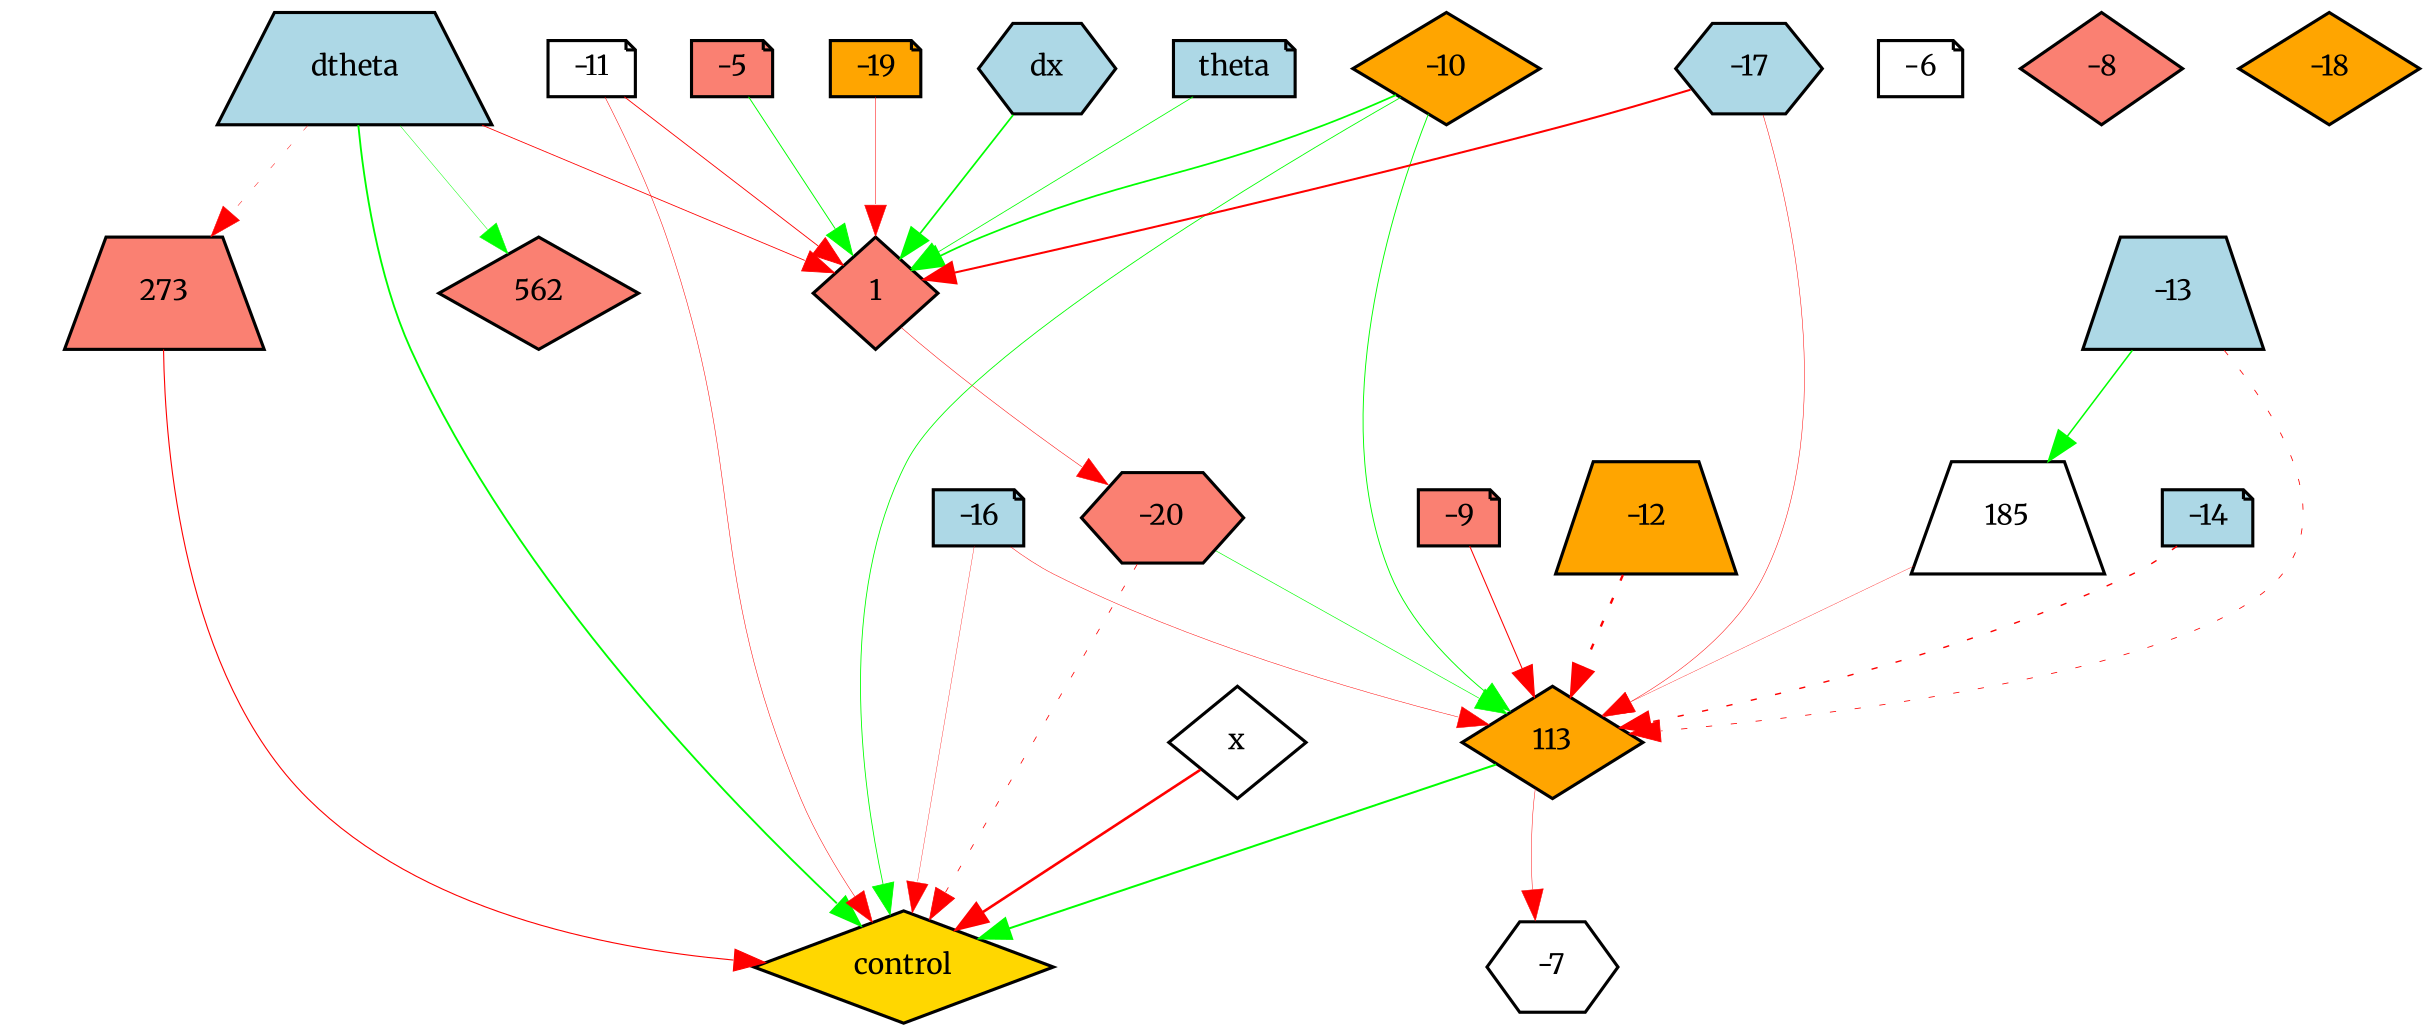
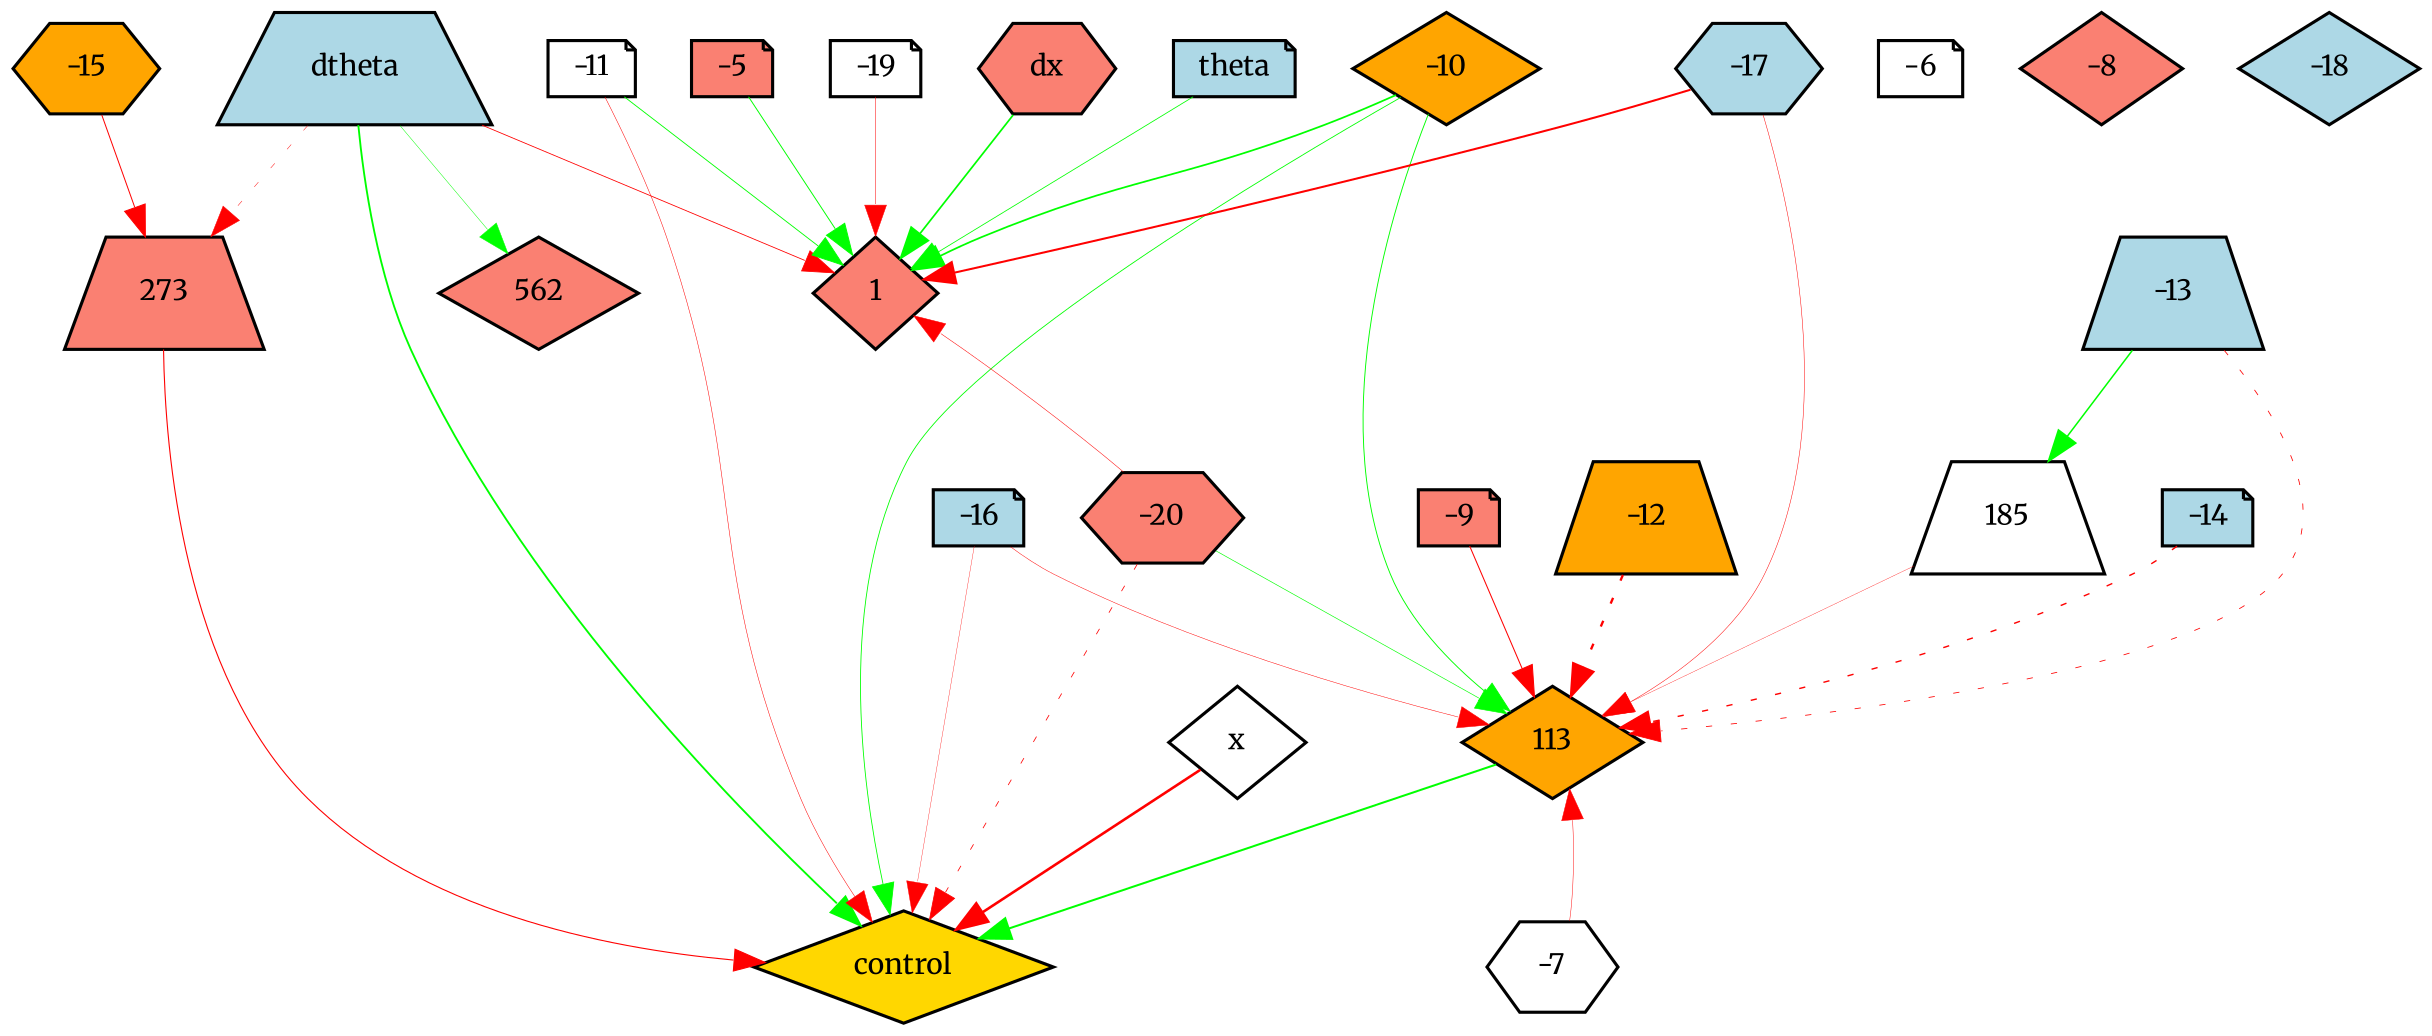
none -> (86, 69)
(876, 69) -> (876, 69)
(1047, 69) -> (1047, 69)
(2329, 69) -> (2329, 69)
(721, 171) -> (721, 171)
(990, 399) -> (1034, 401)
(1532, 839) -> (1573, 871)
